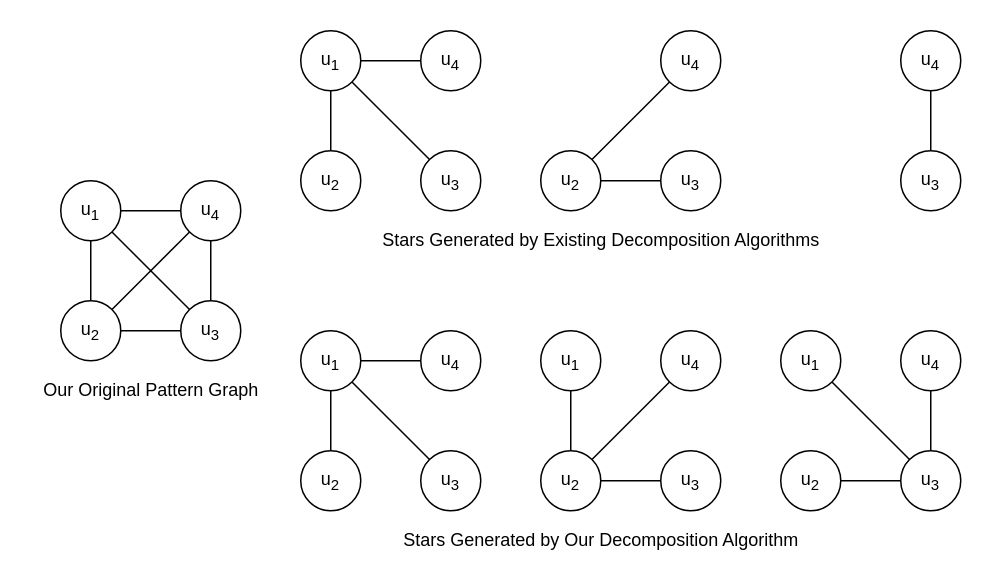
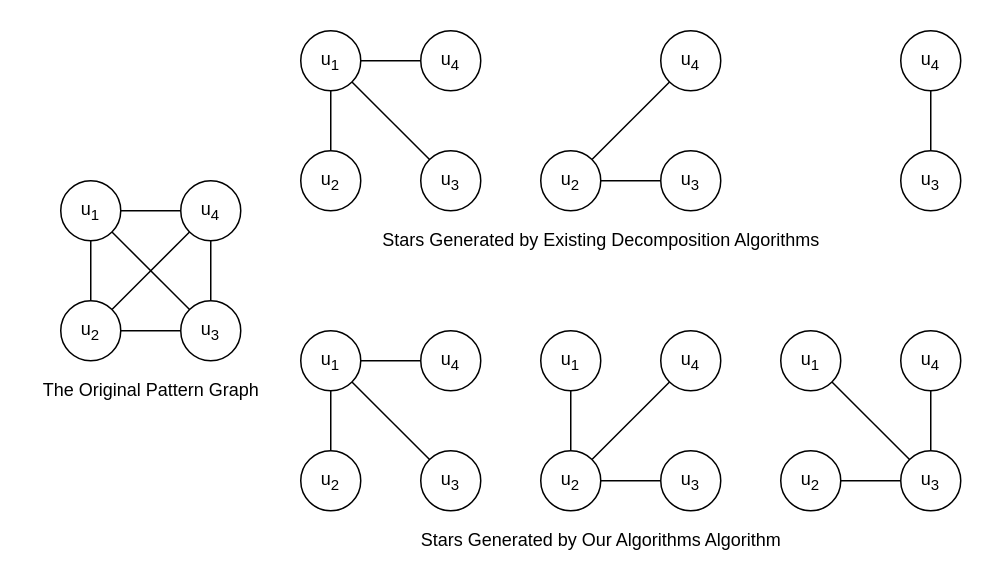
(152, 391) -> (152, 391)
(602, 541) -> (602, 541)
